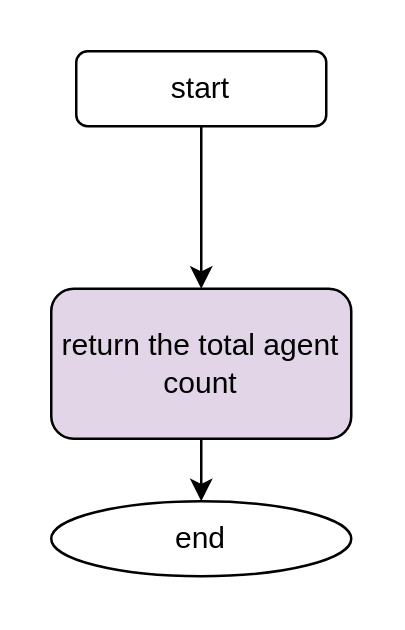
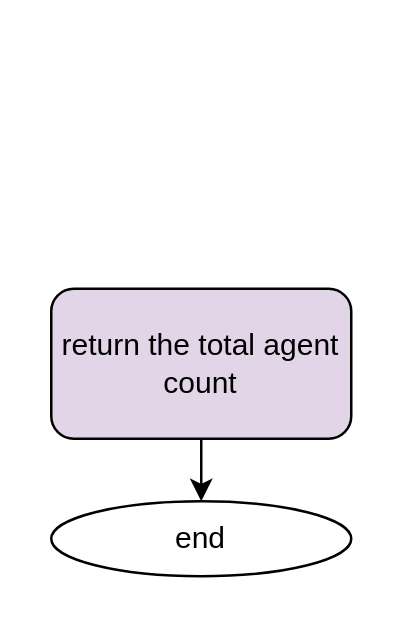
(201, 89) -> none
(201, 200) -> none
